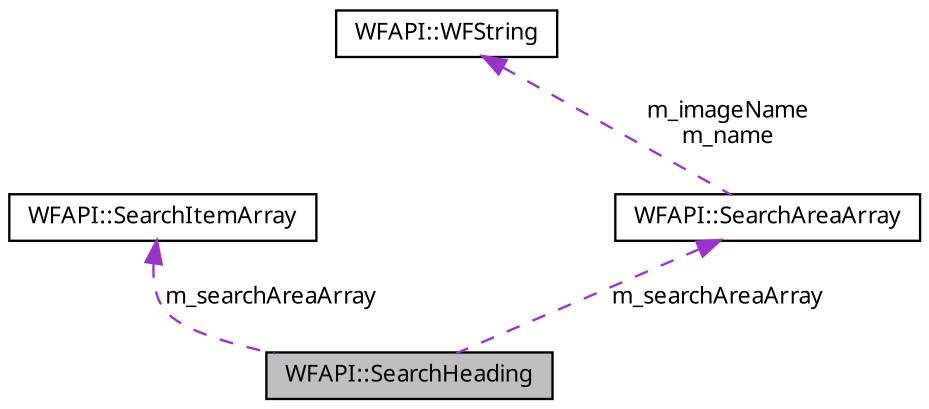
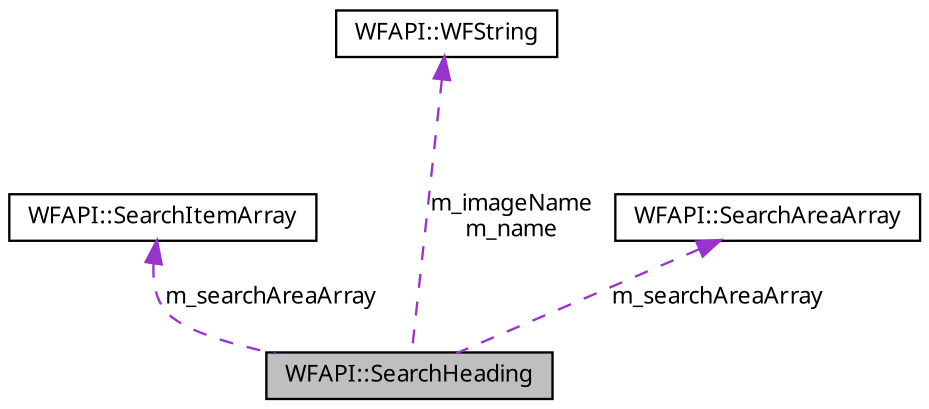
(617, 131) -> (427, 216)
